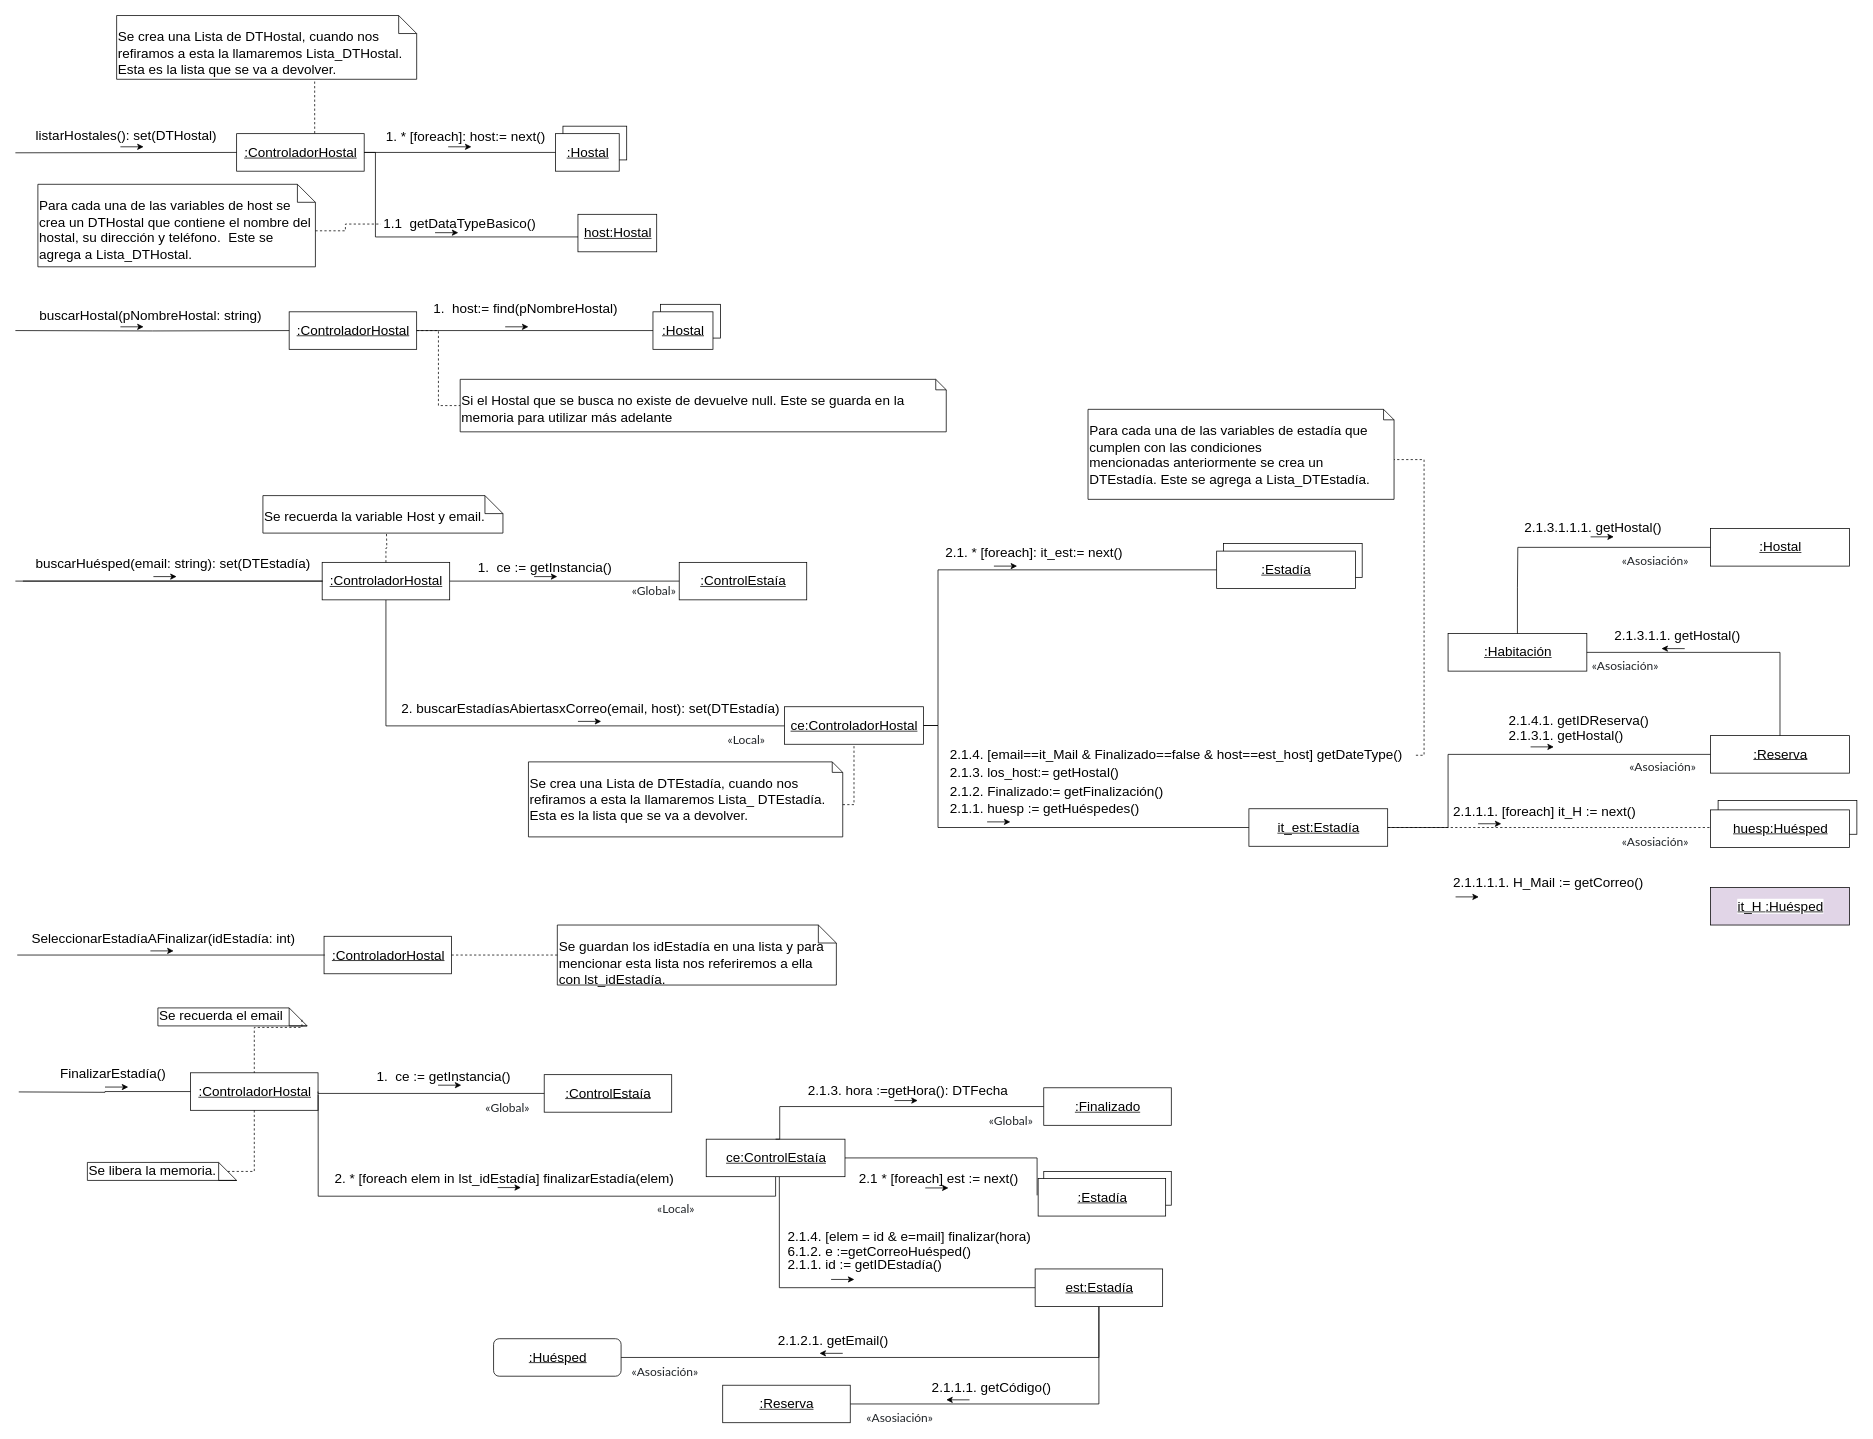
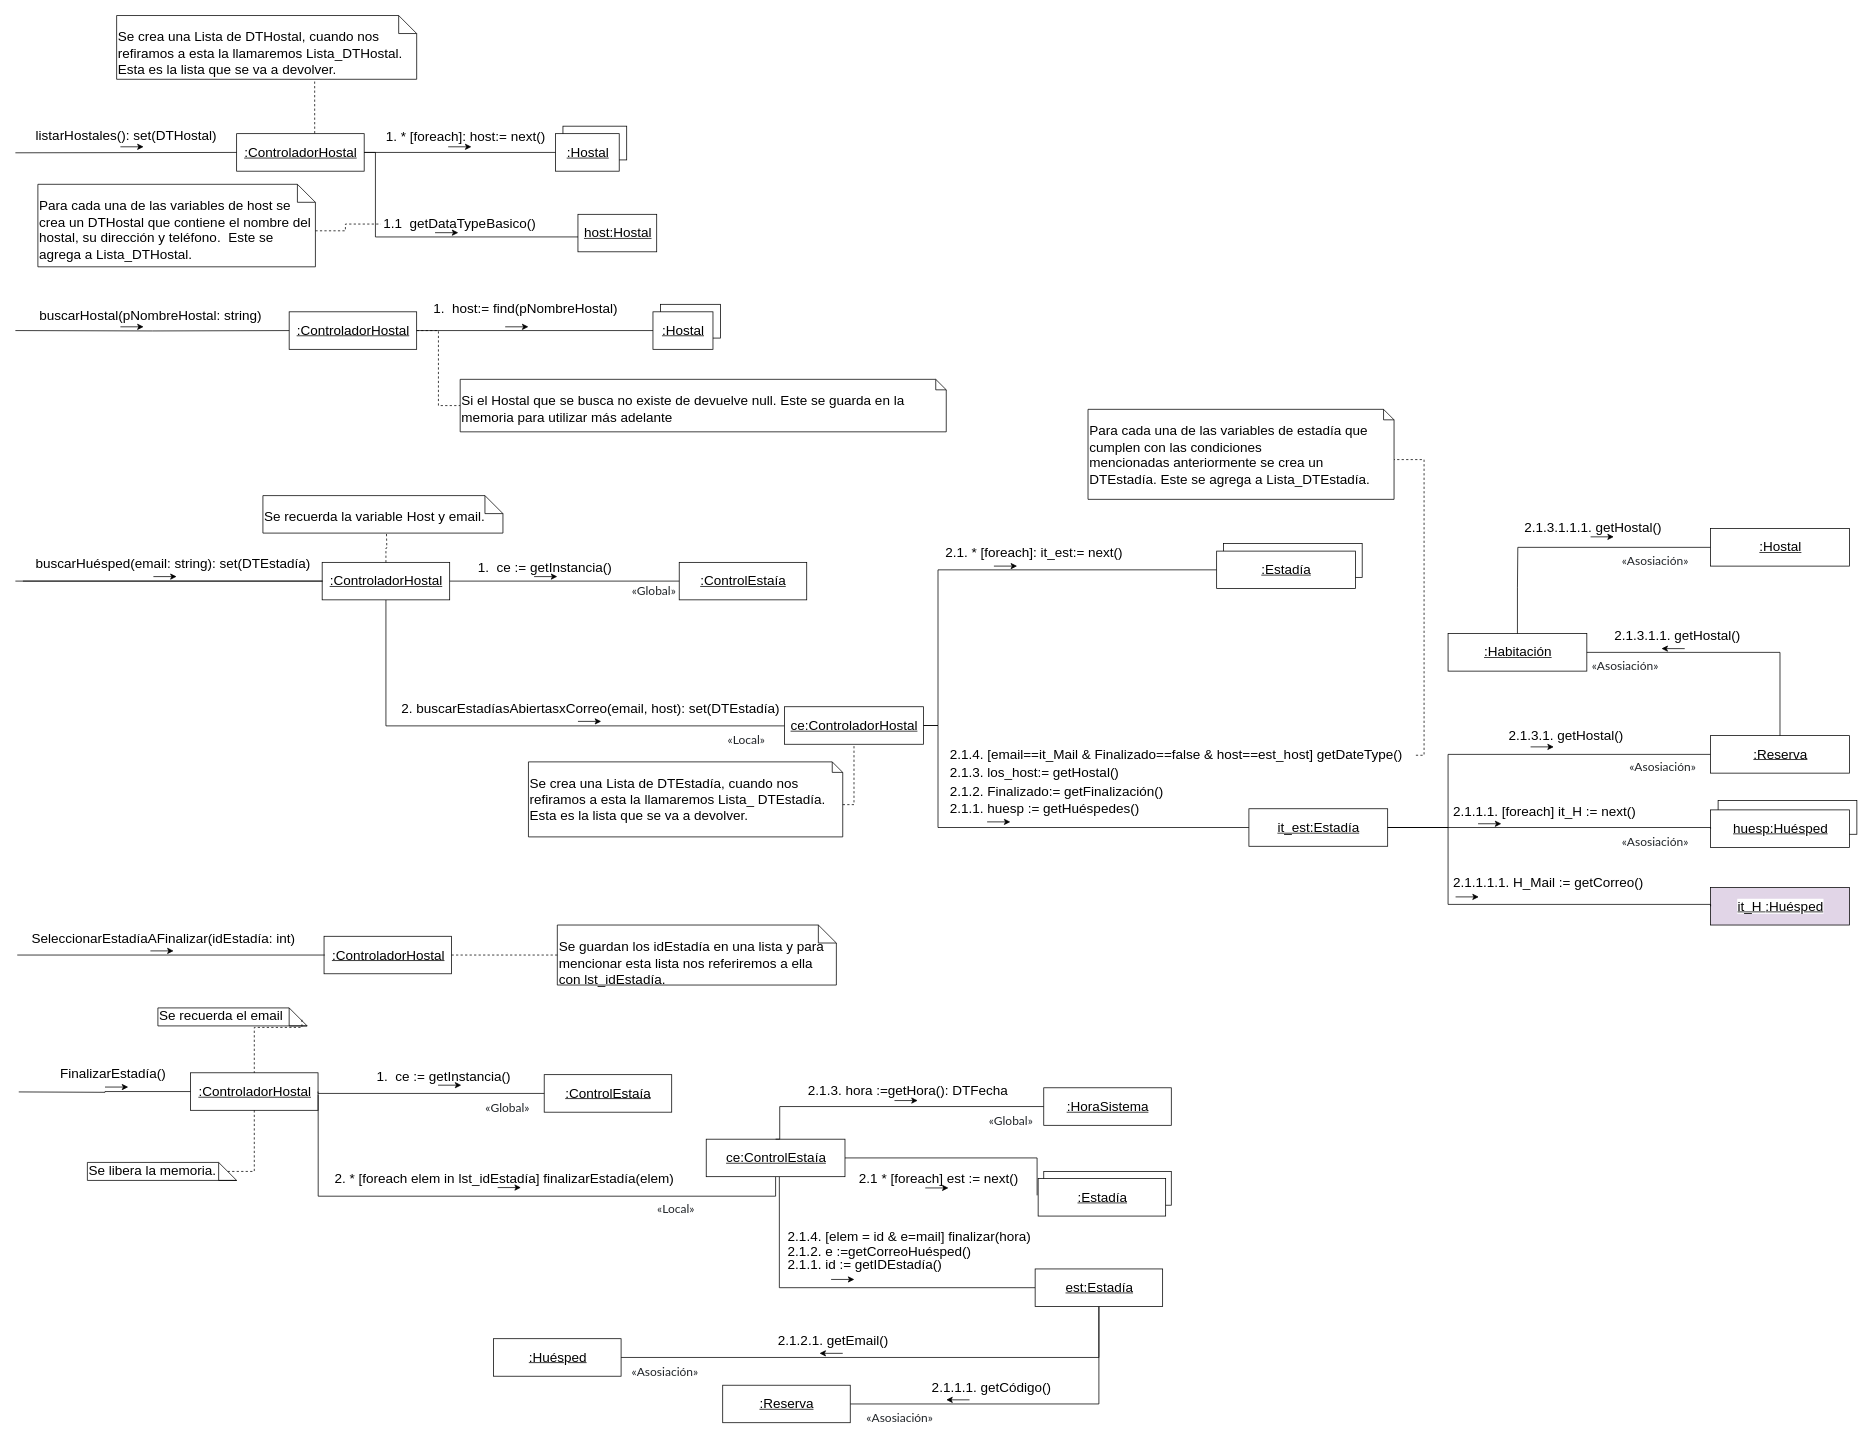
(1582, 718) -> none
(1580, 827) -> (1580, 827)
none -> (1542, 904)
(1108, 1107) -> (1108, 1107)
(854, 1249) -> (854, 1249)
(557, 1357) -> (557, 1357)
